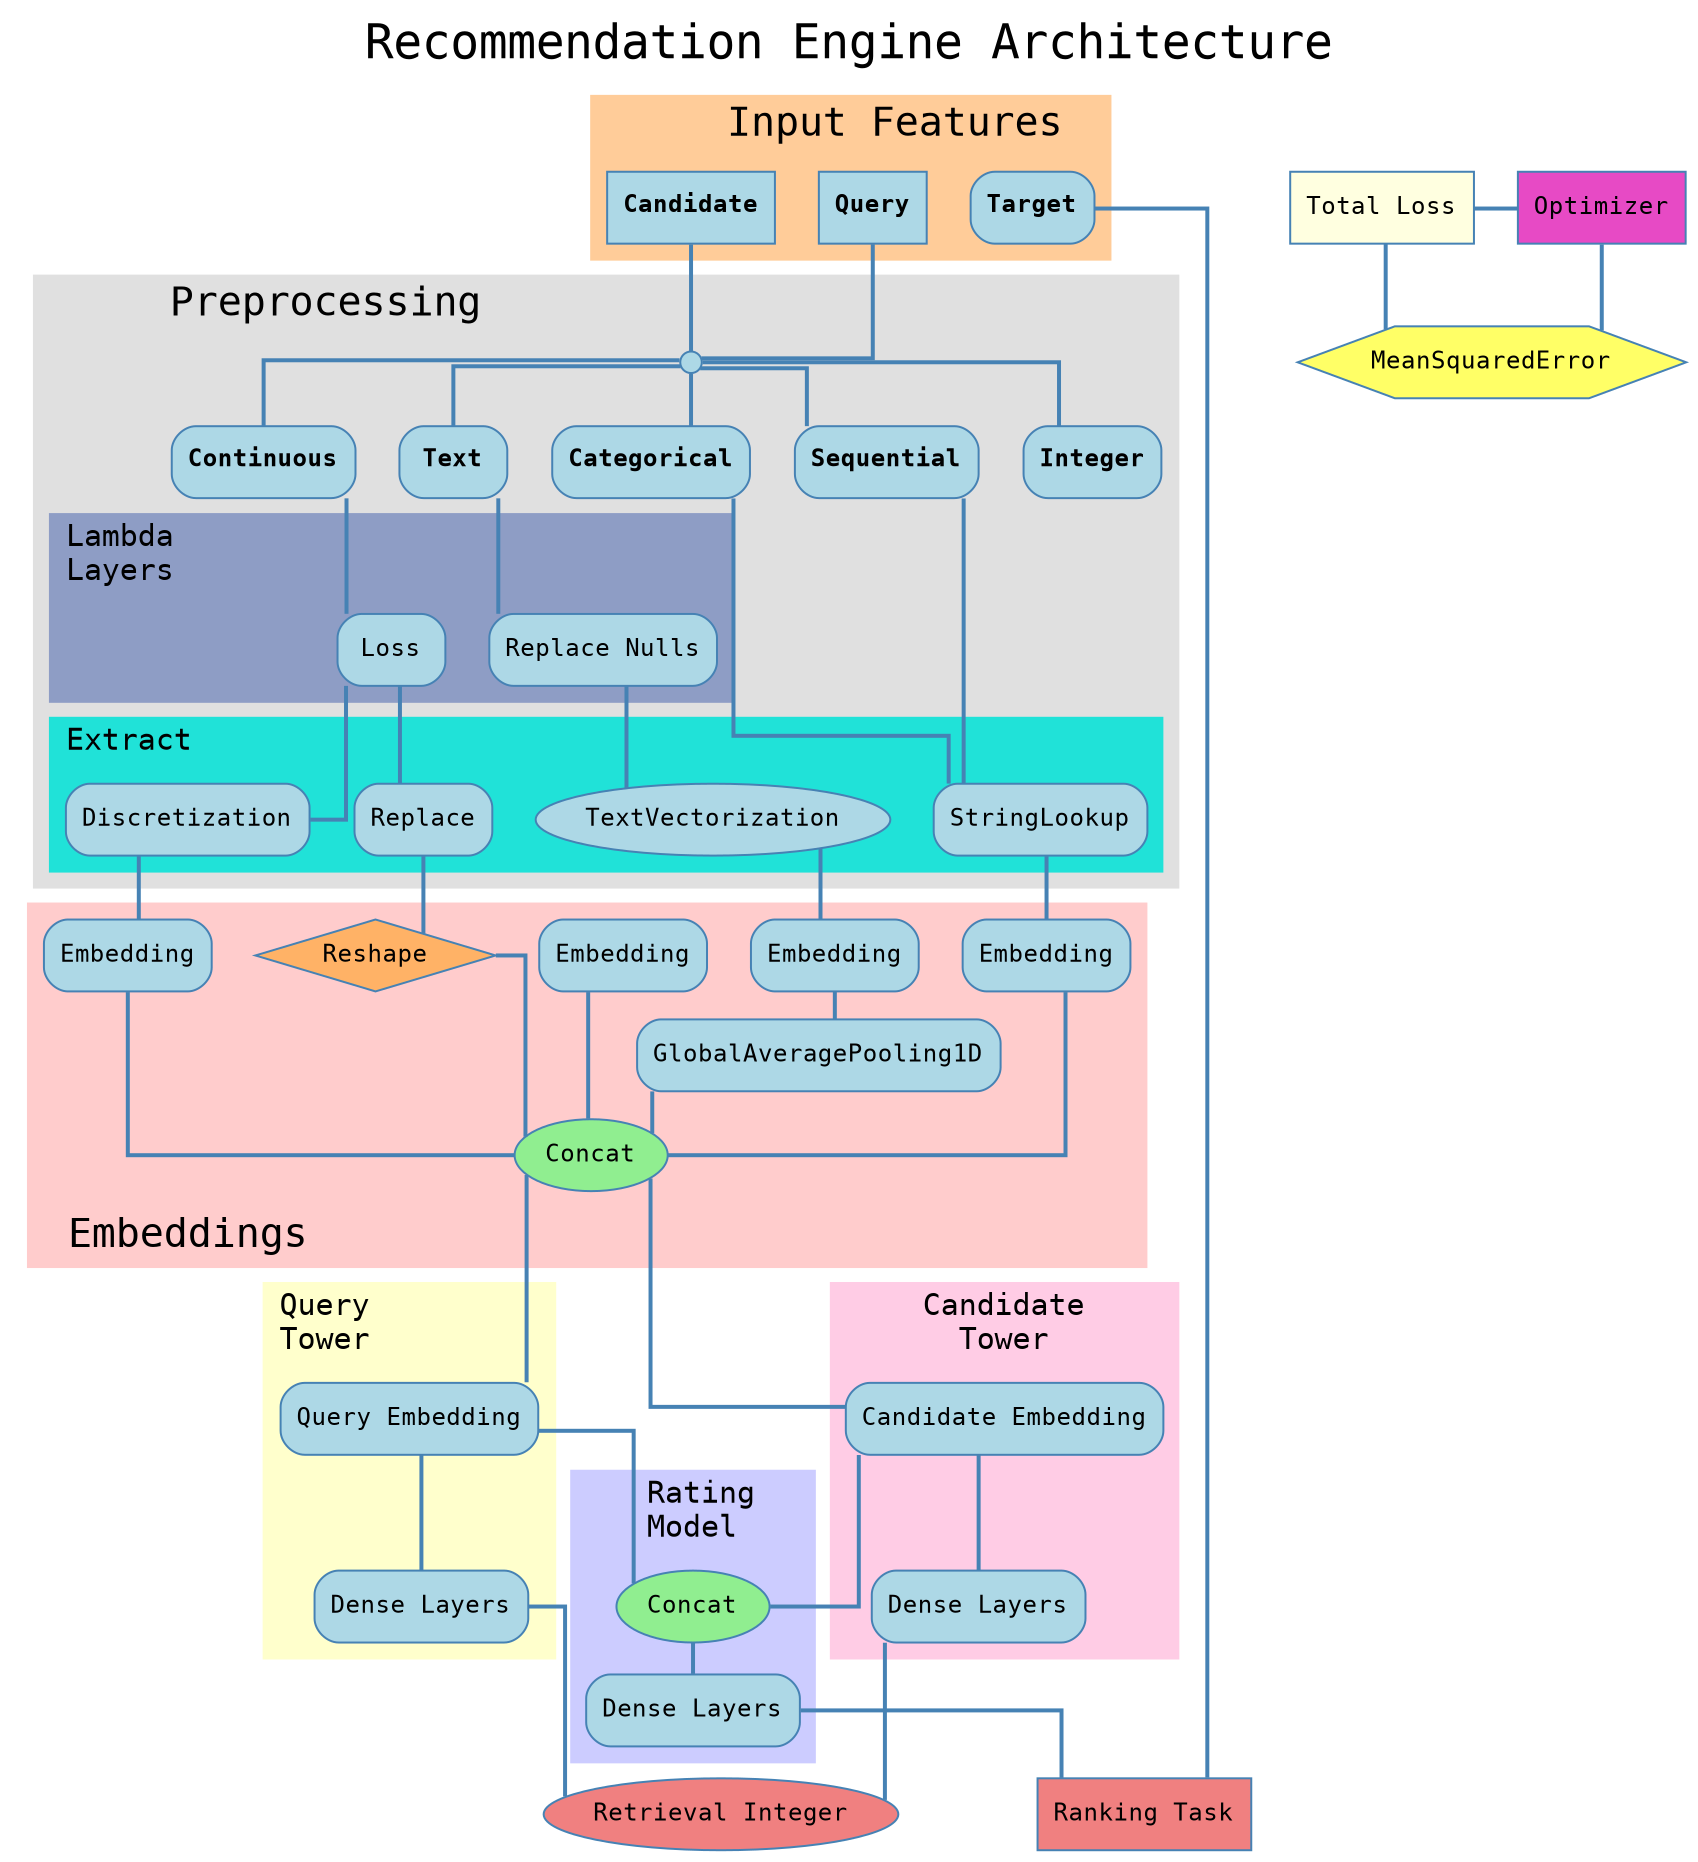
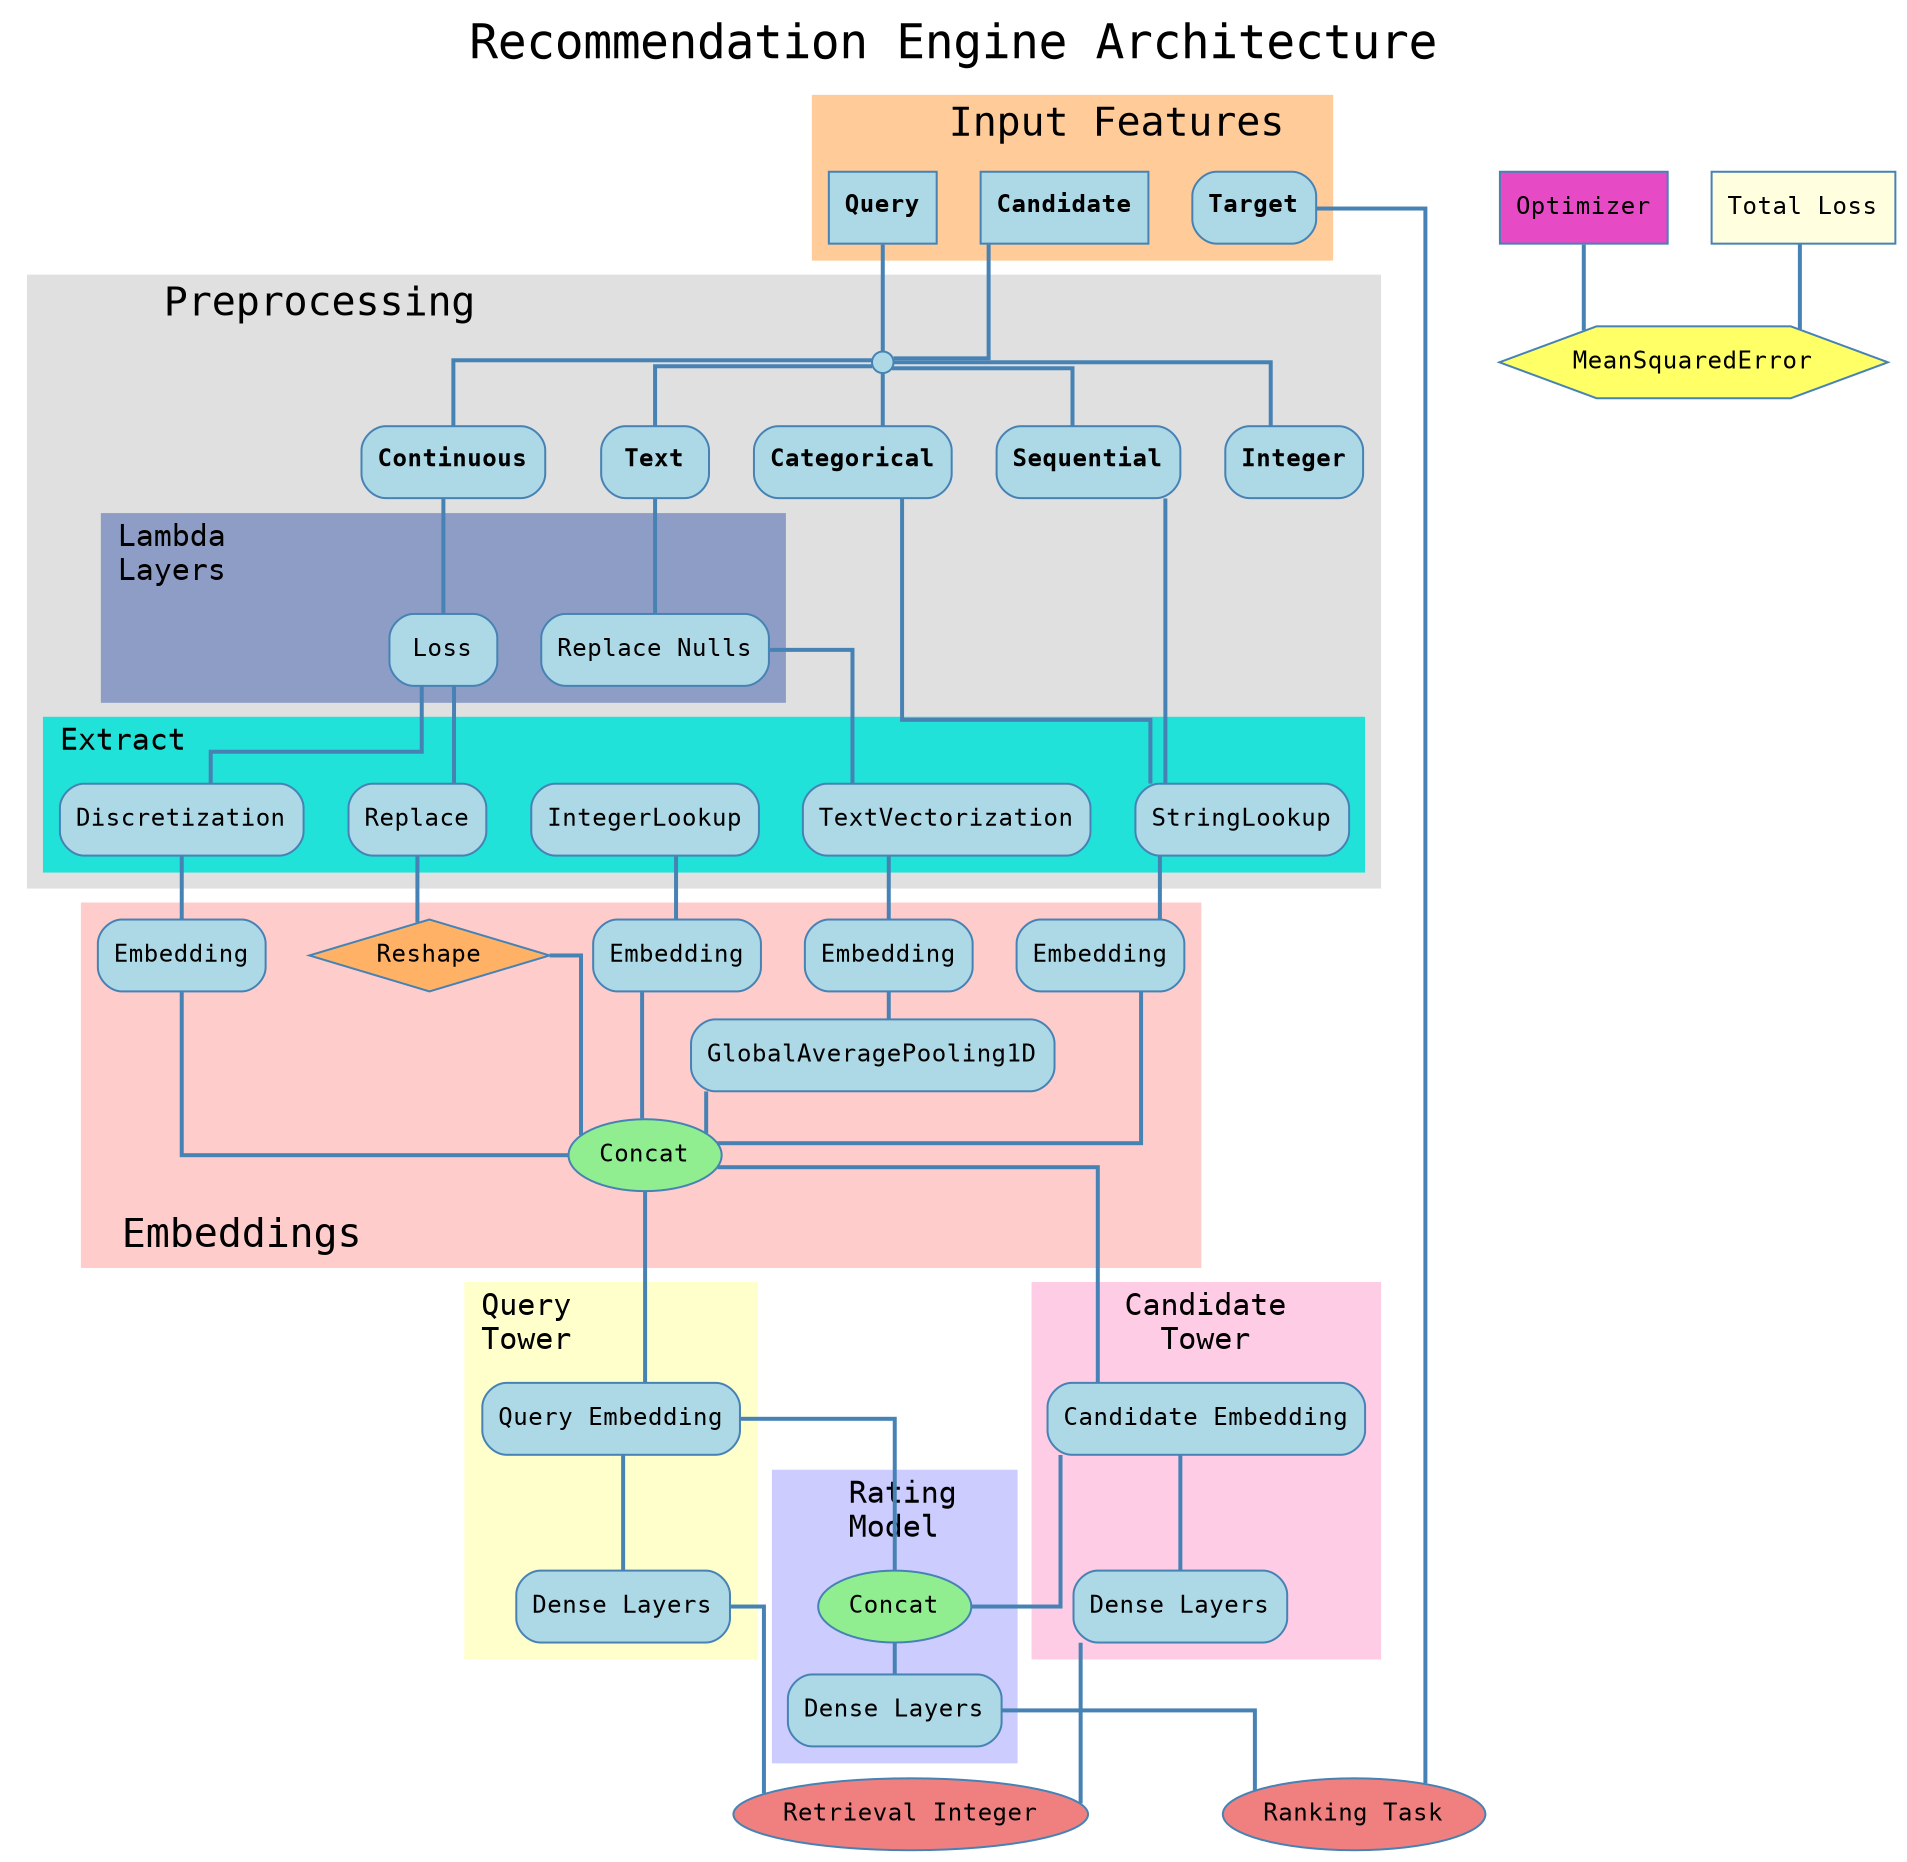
(1496, 209) -> none
none -> (645, 820)
(713, 820) -> (947, 820)
(1144, 1814) -> (1354, 1814)
